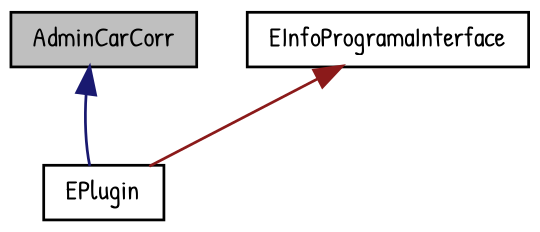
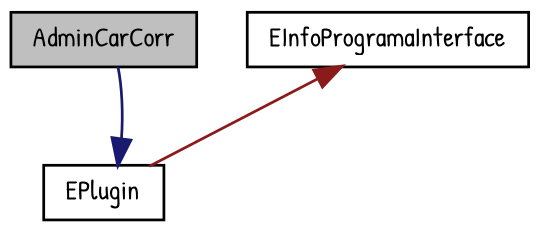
(86, 130) -> (122, 103)
